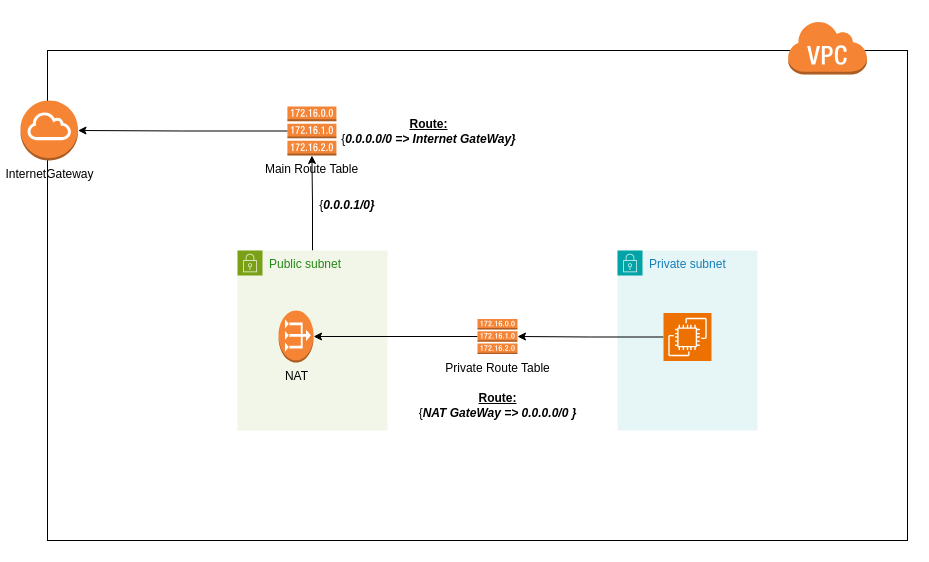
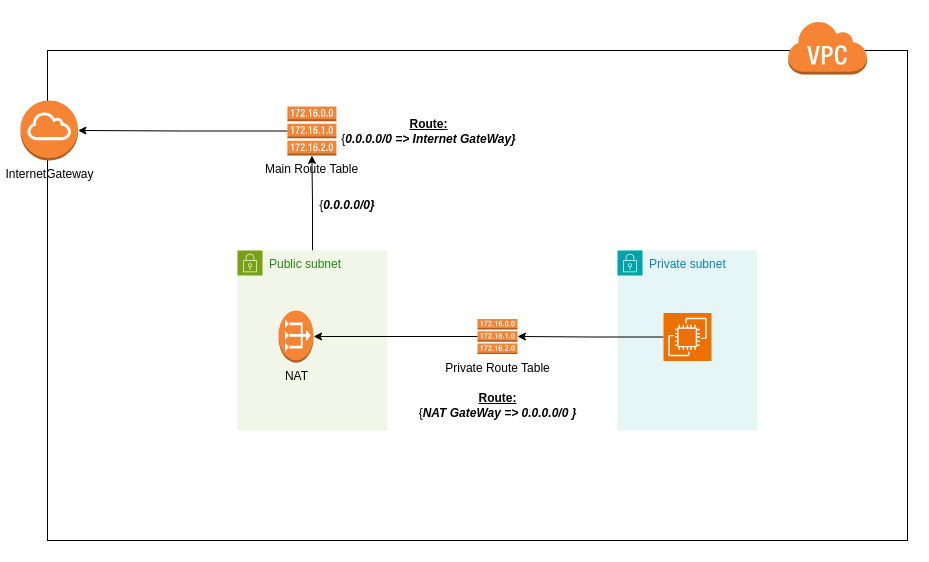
(348, 206) -> (348, 206)
